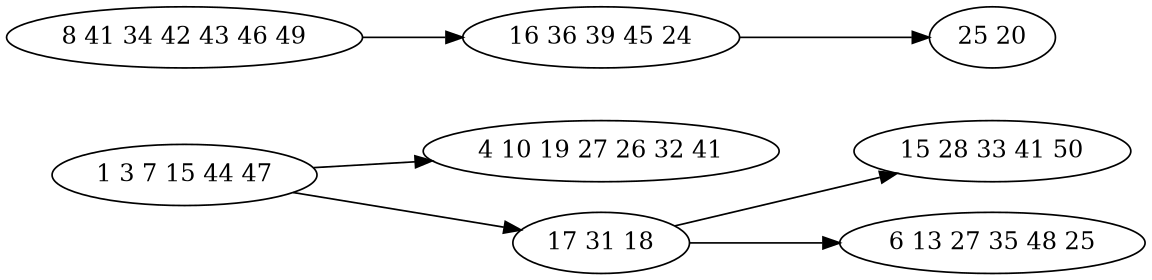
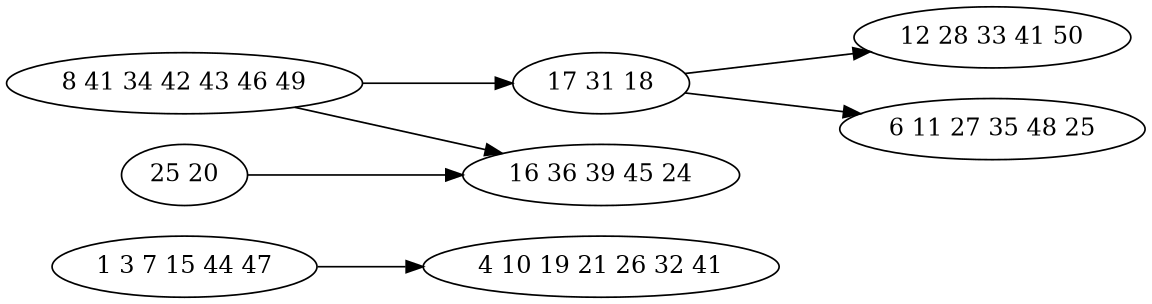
(826, 37) -> (347, 175)
(601, 151) -> (601, 267)
(992, 151) -> (992, 37)
(399, 210) -> (429, 83)
(992, 243) -> (992, 129)
